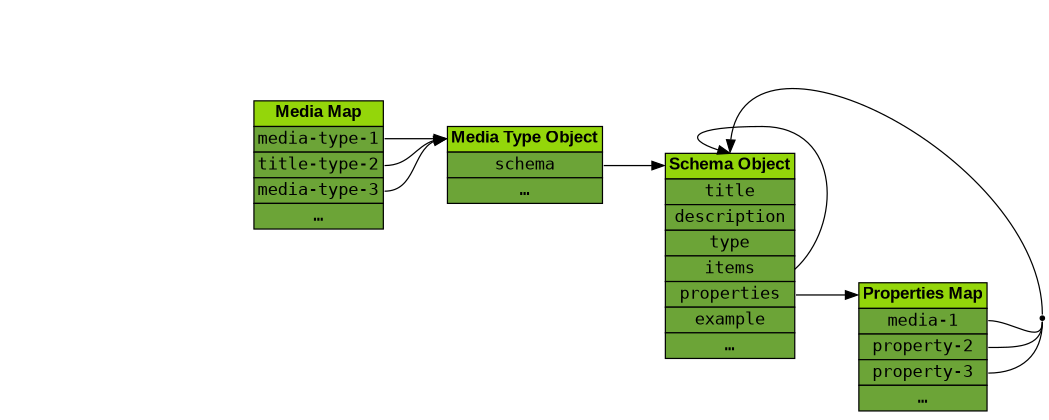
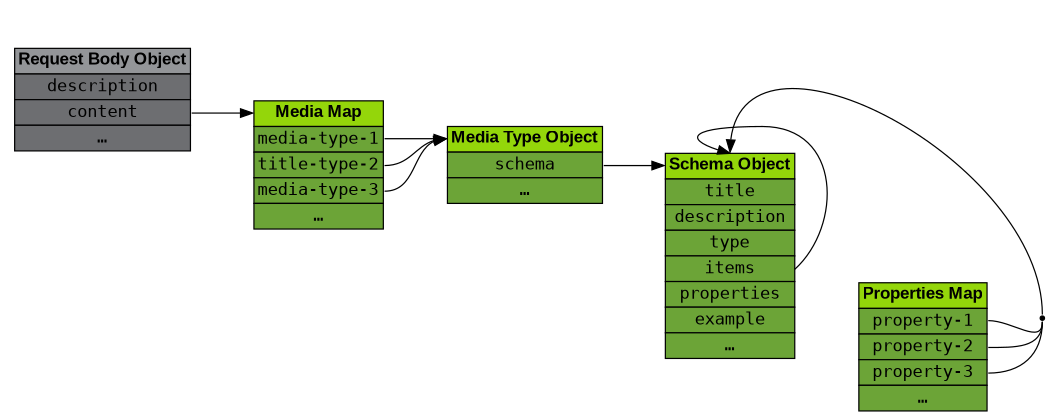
none -> (103, 100)
(821, 295) -> none
(923, 321) -> (923, 321)
